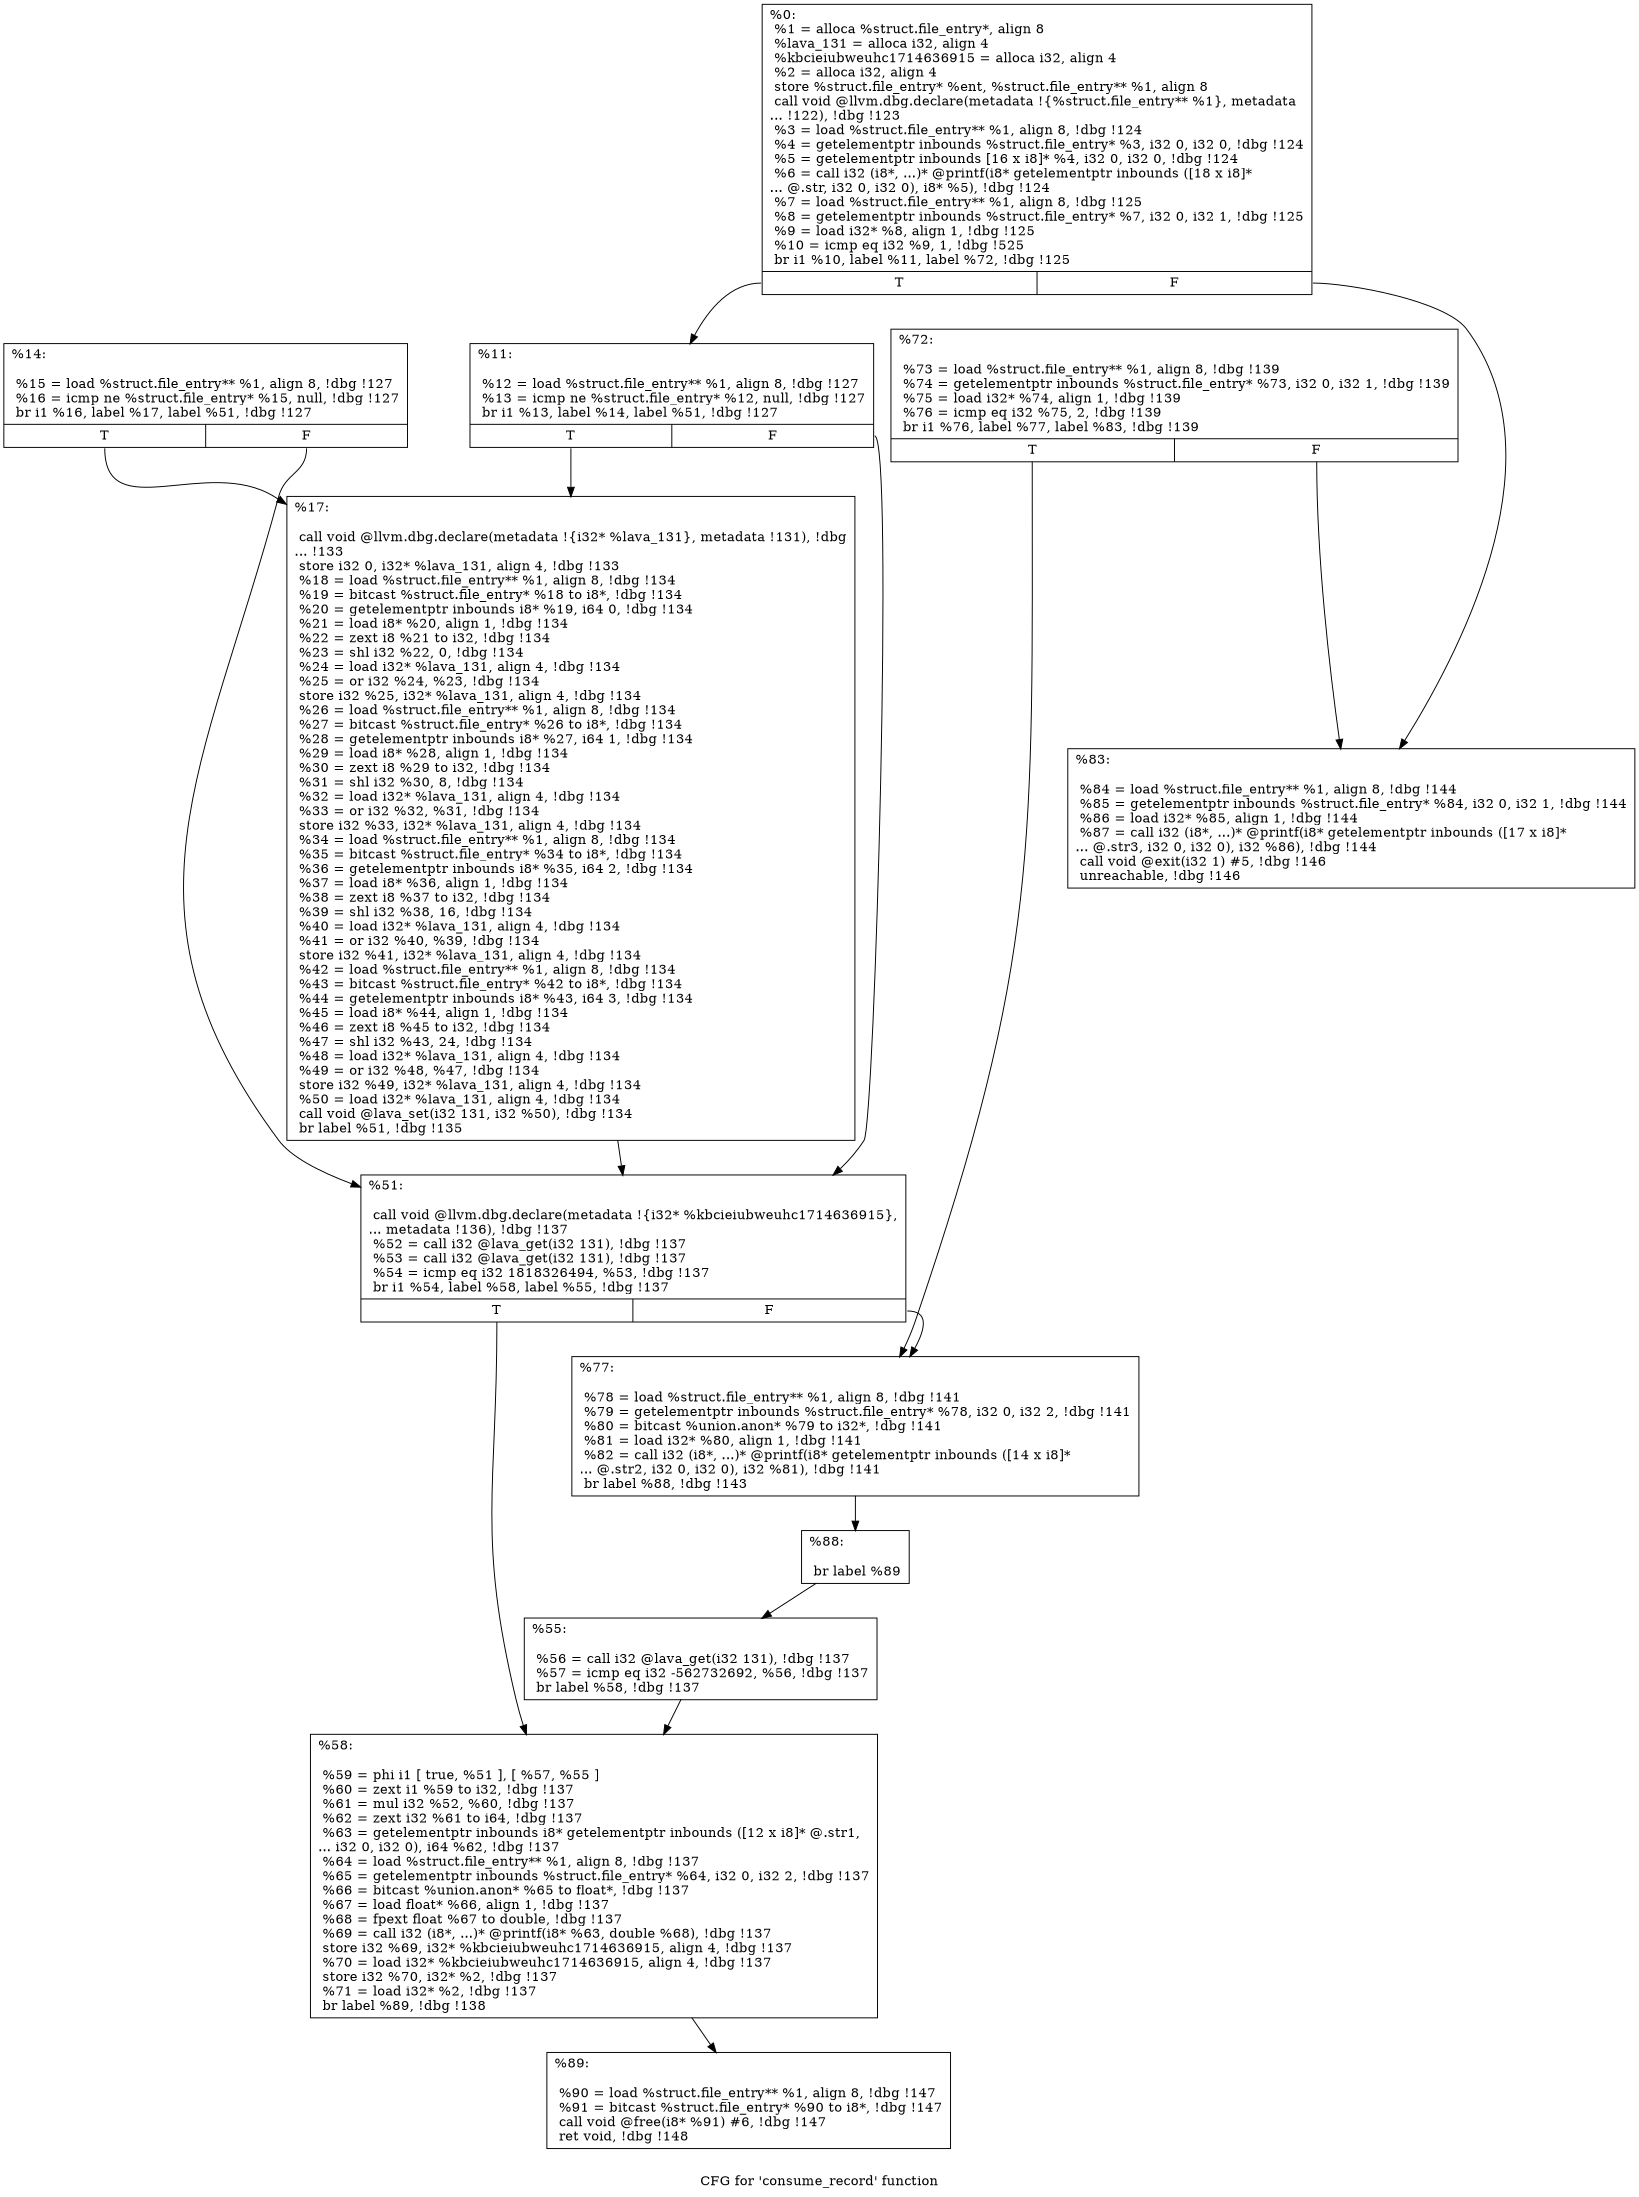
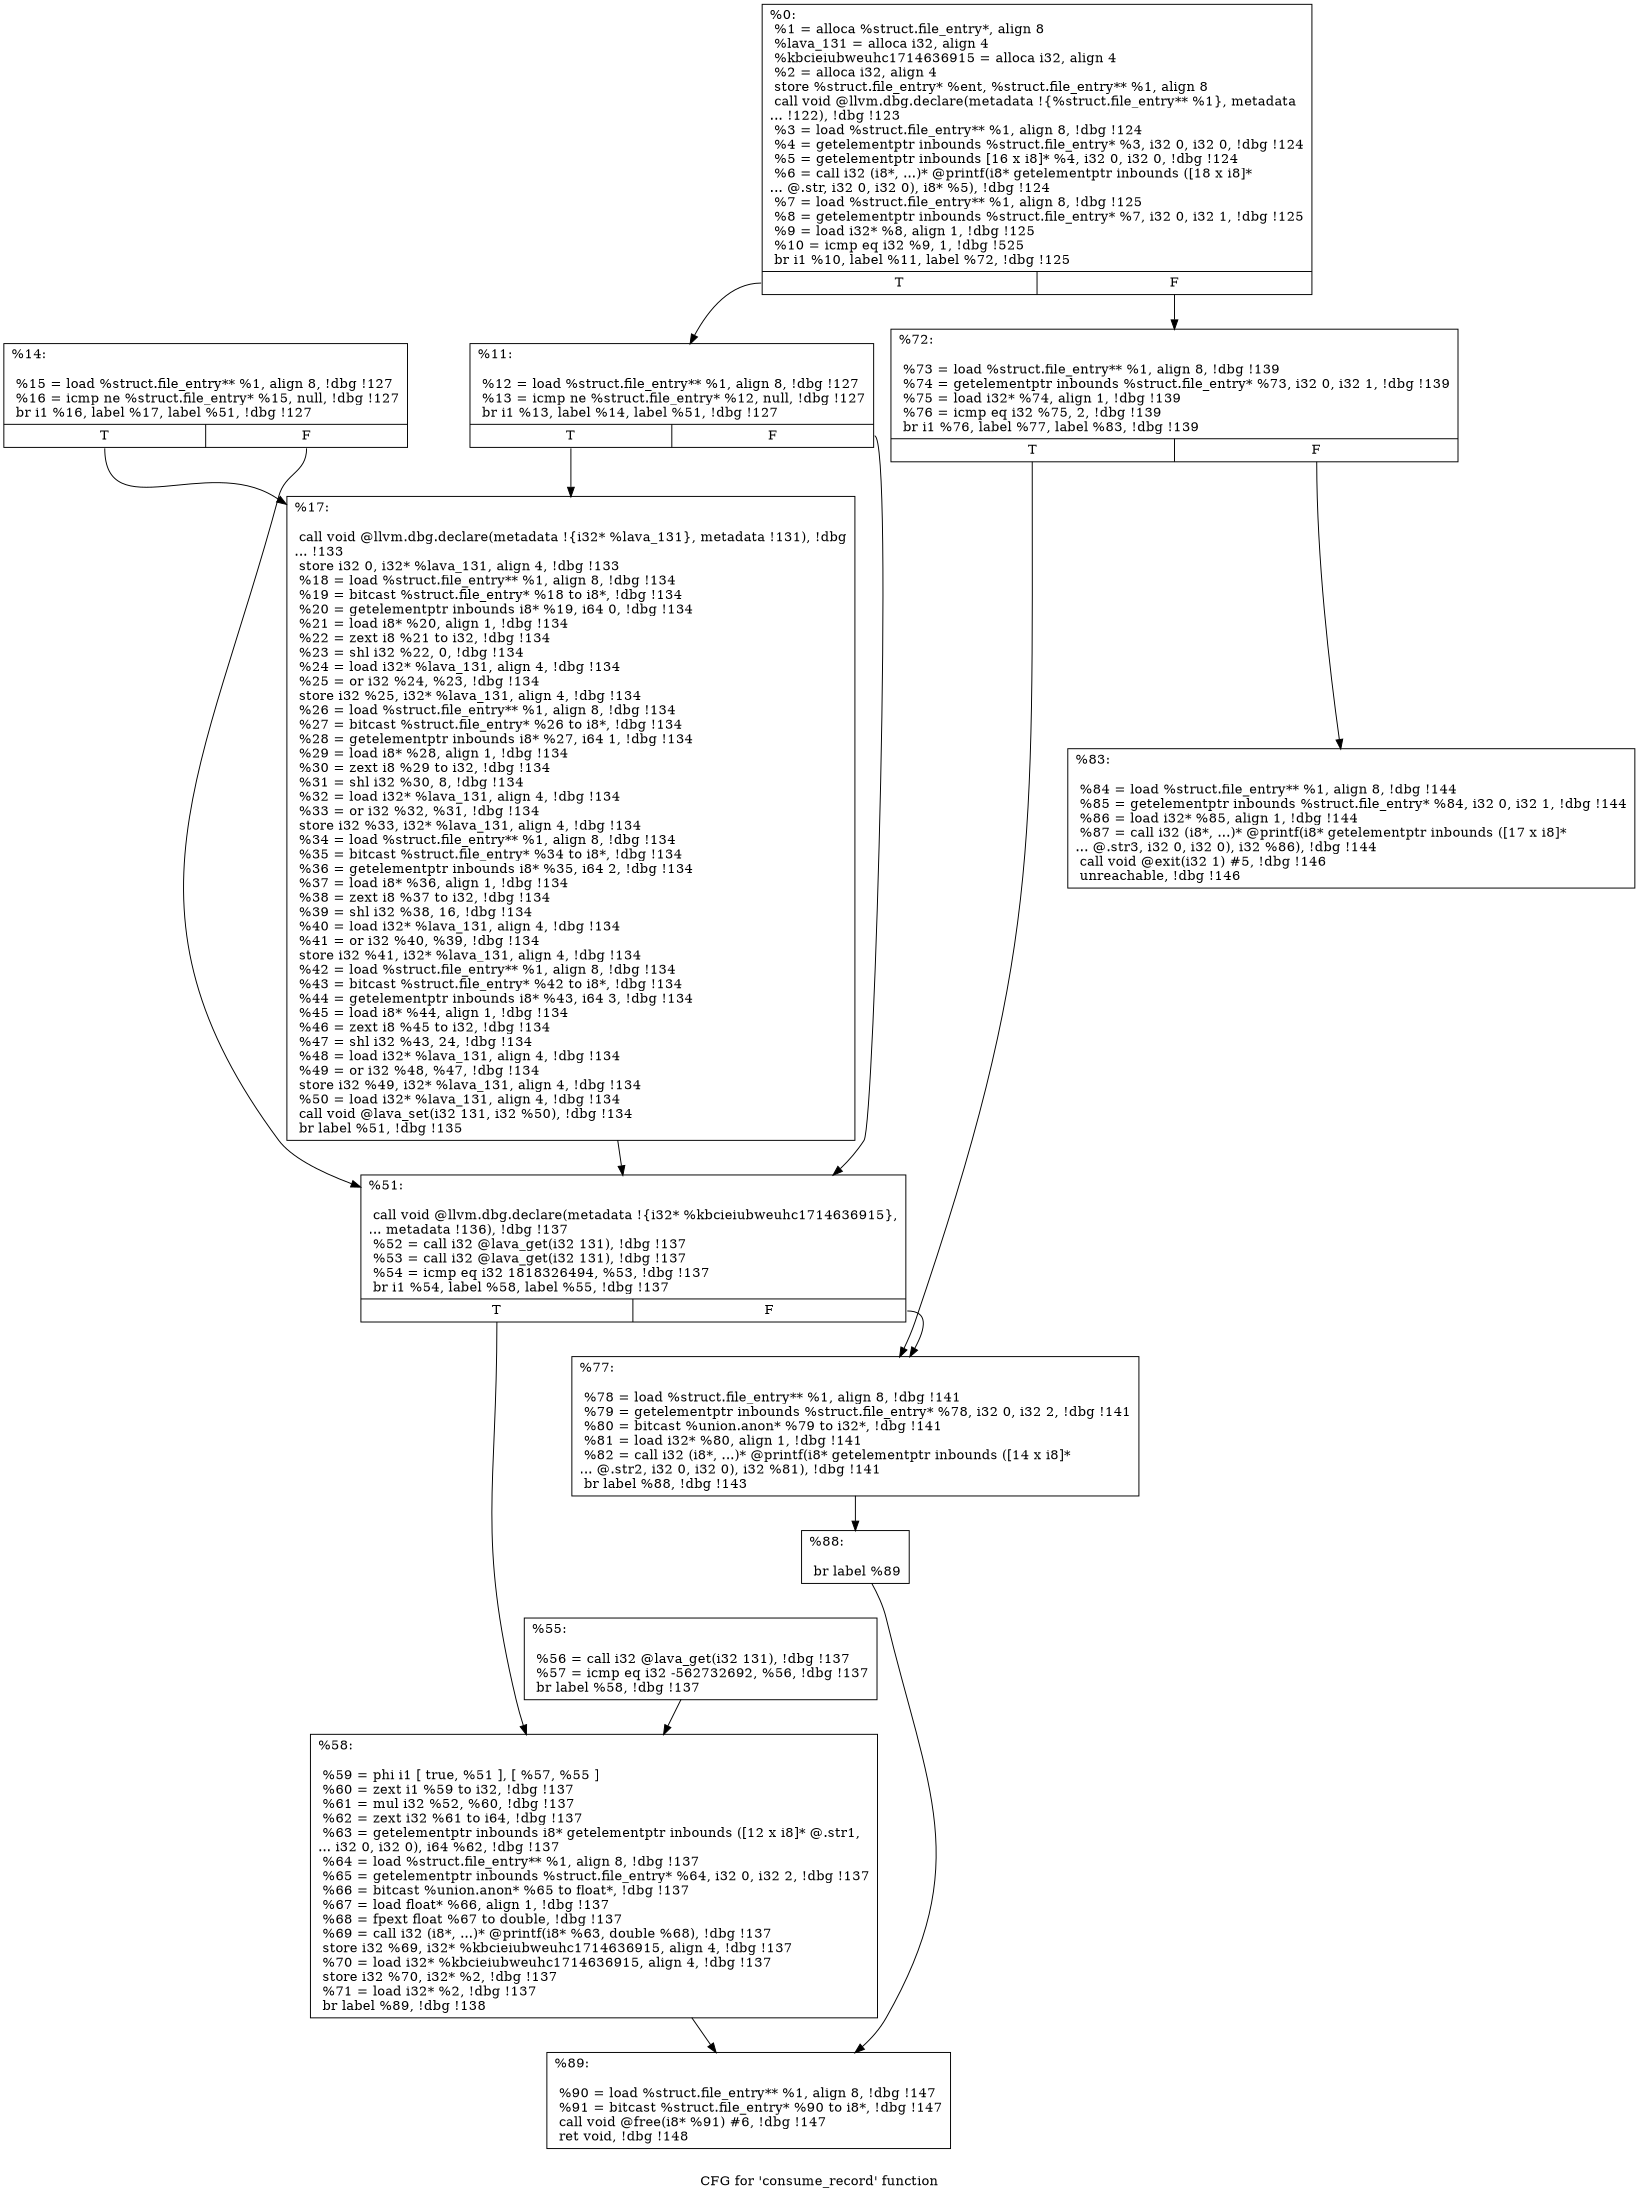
(1504, 460) -> (1174, 307)
(793, 1598) -> (934, 1820)
